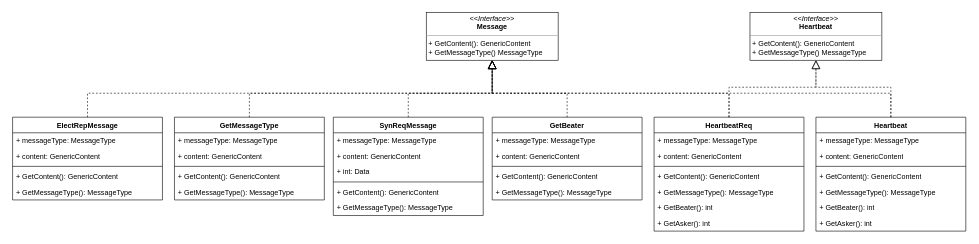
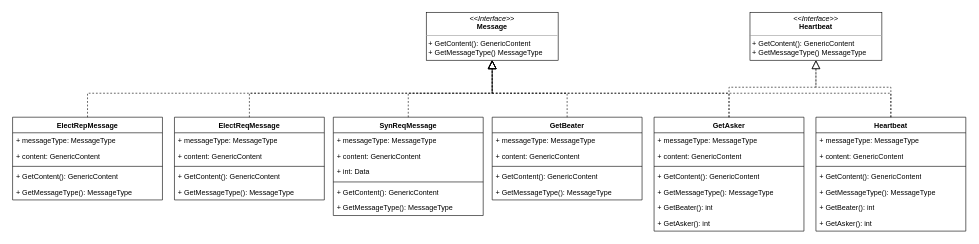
(249, 126) -> (249, 126)
(729, 126) -> (729, 126)
